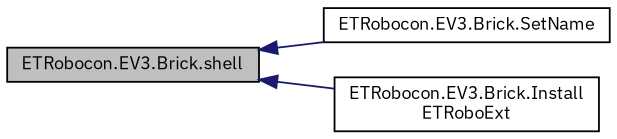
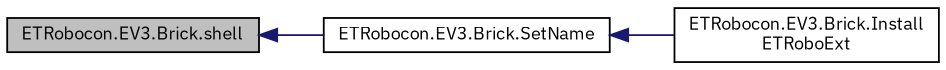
(306, 85) -> (651, 35)
